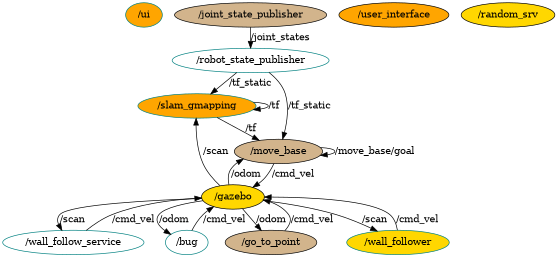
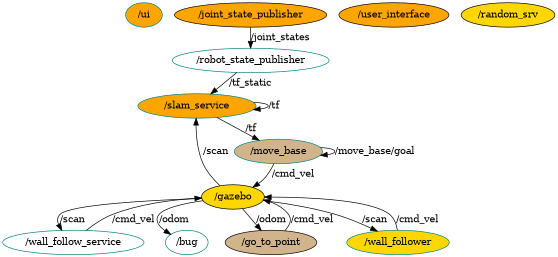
(251, 15) -> (251, 15)
(287, 100) -> none
(197, 106) -> (197, 106)
(278, 151) -> (278, 151)
(229, 172) -> none
(199, 220) -> none
